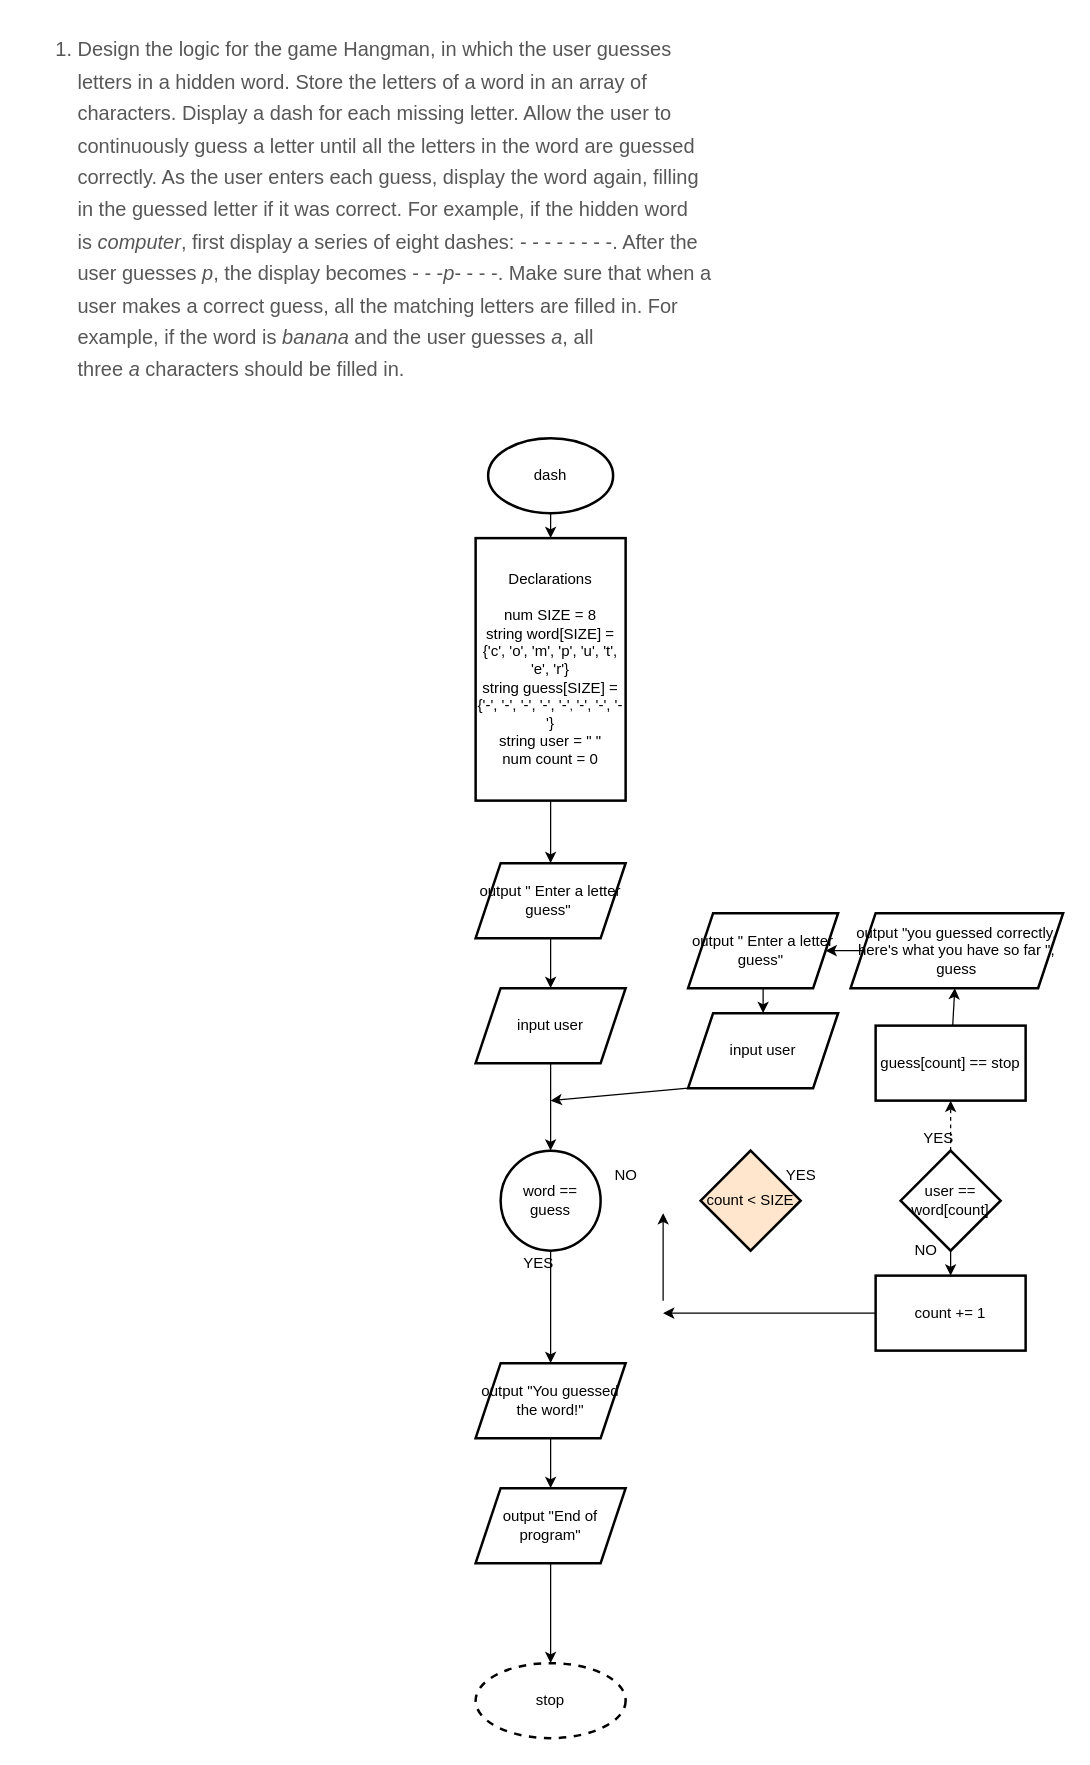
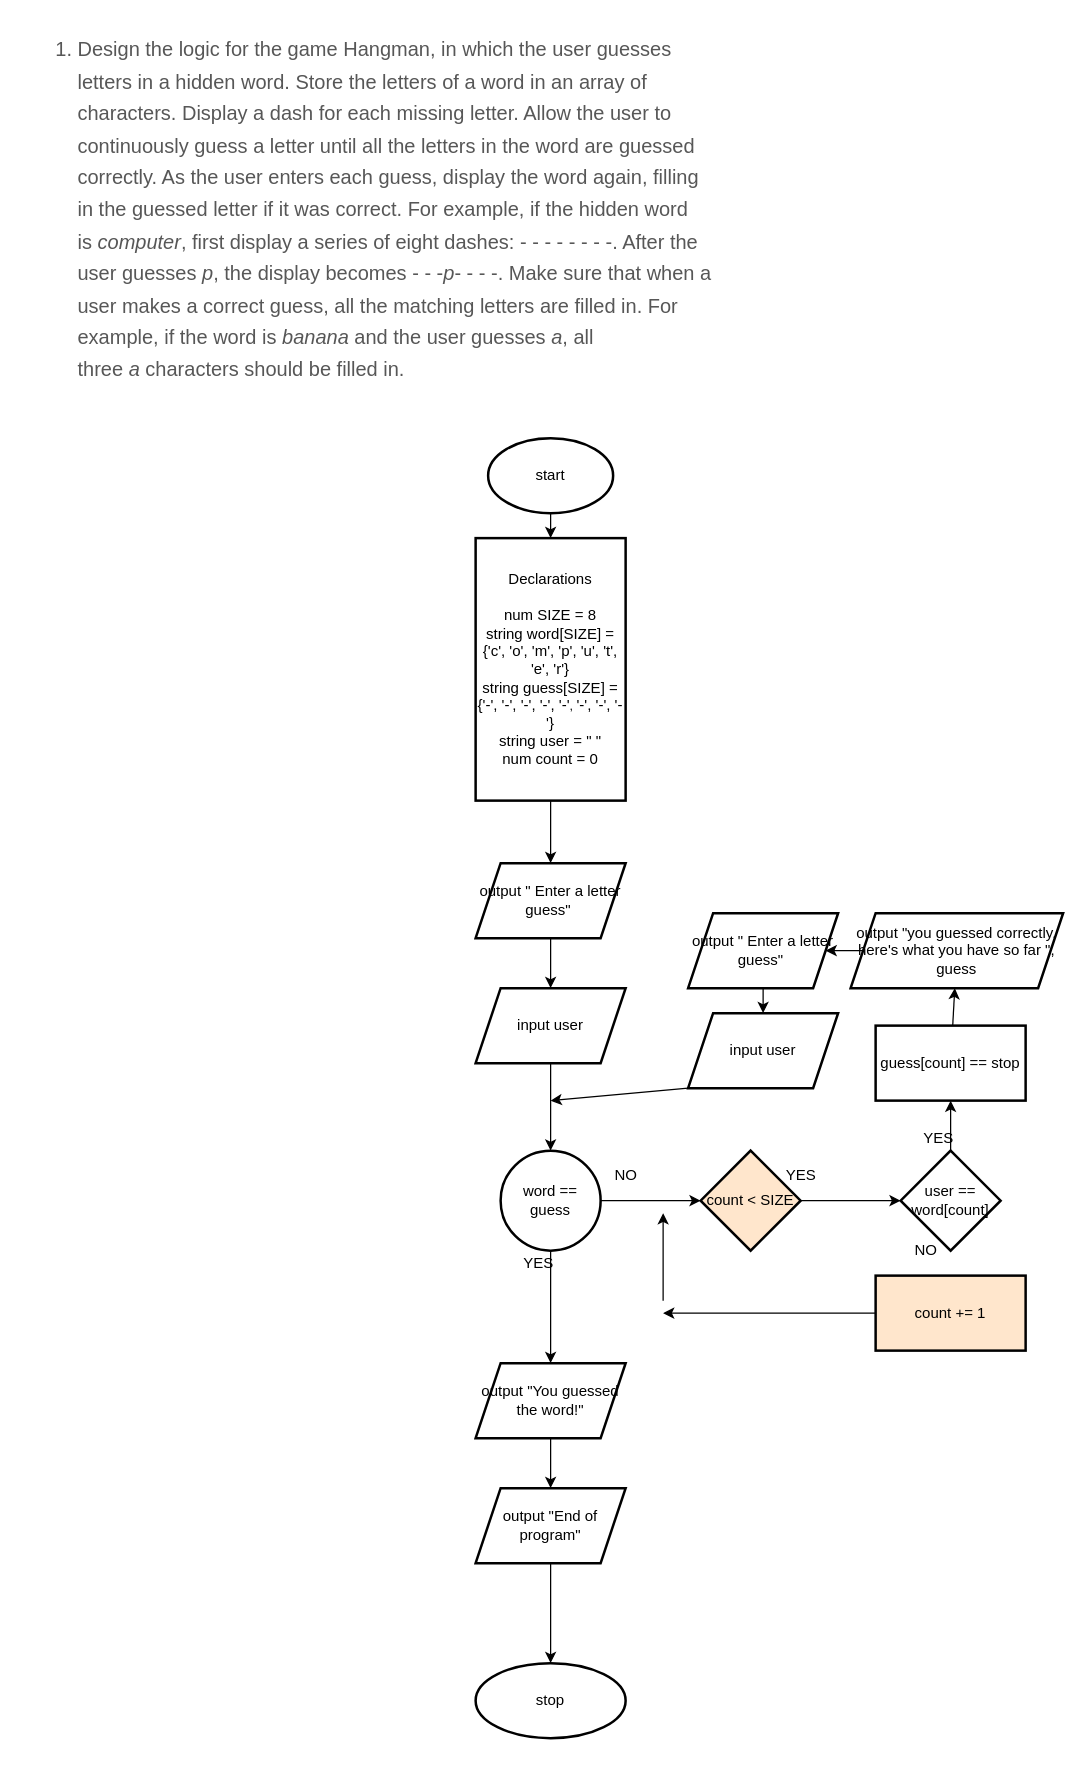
(551, 476) -> (551, 476)
(951, 1130) -> (951, 1130)
none -> (647, 1201)
none -> (847, 1201)
(951, 1259) -> none
(951, 1313) -> (951, 1313)
(551, 1701) -> (551, 1701)
